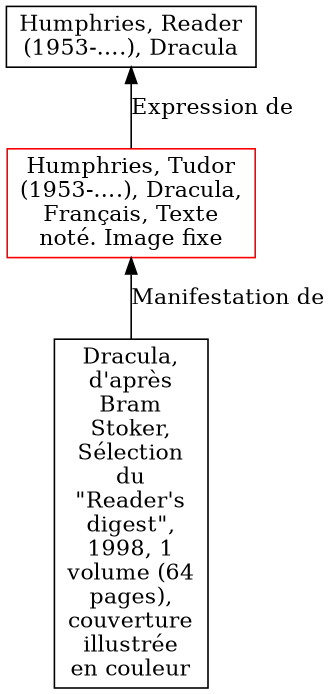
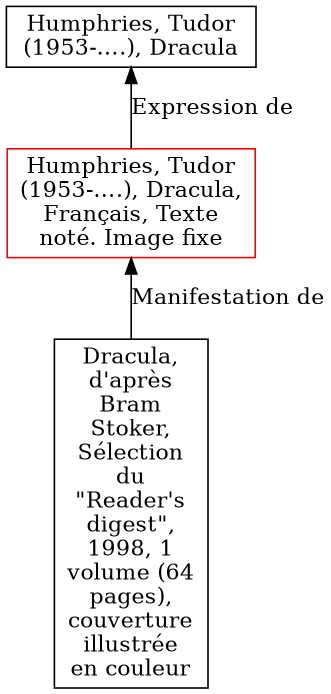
(131, 37) -> (131, 37)
